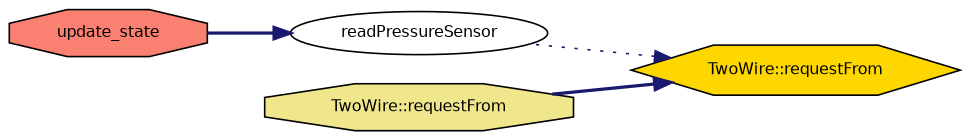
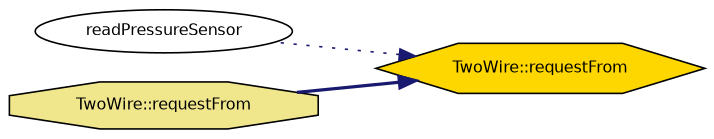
(108, 33) -> none
